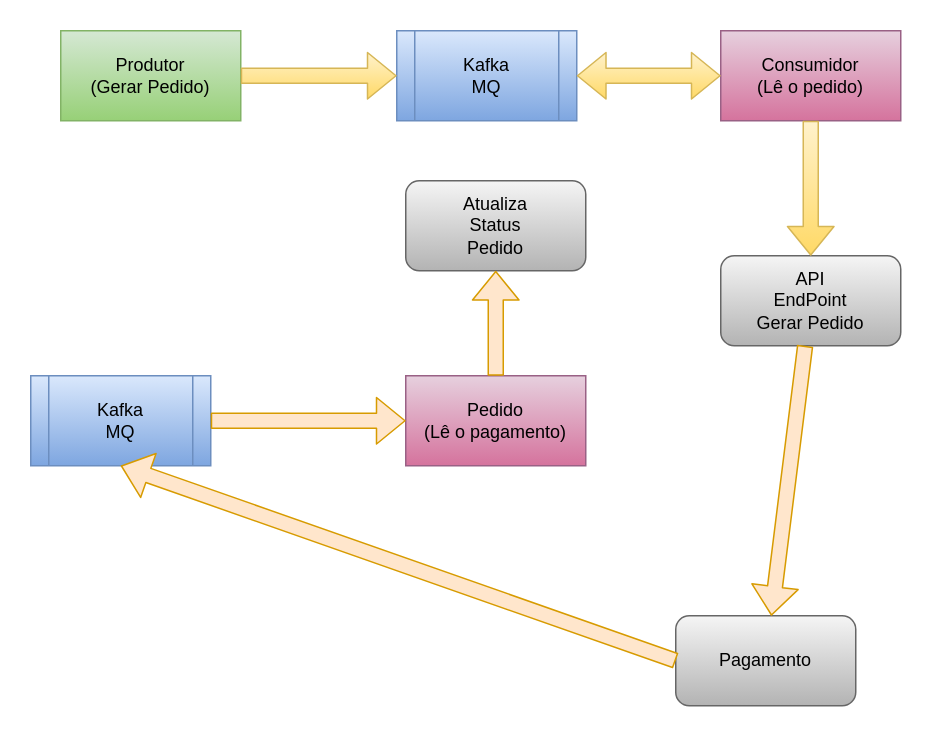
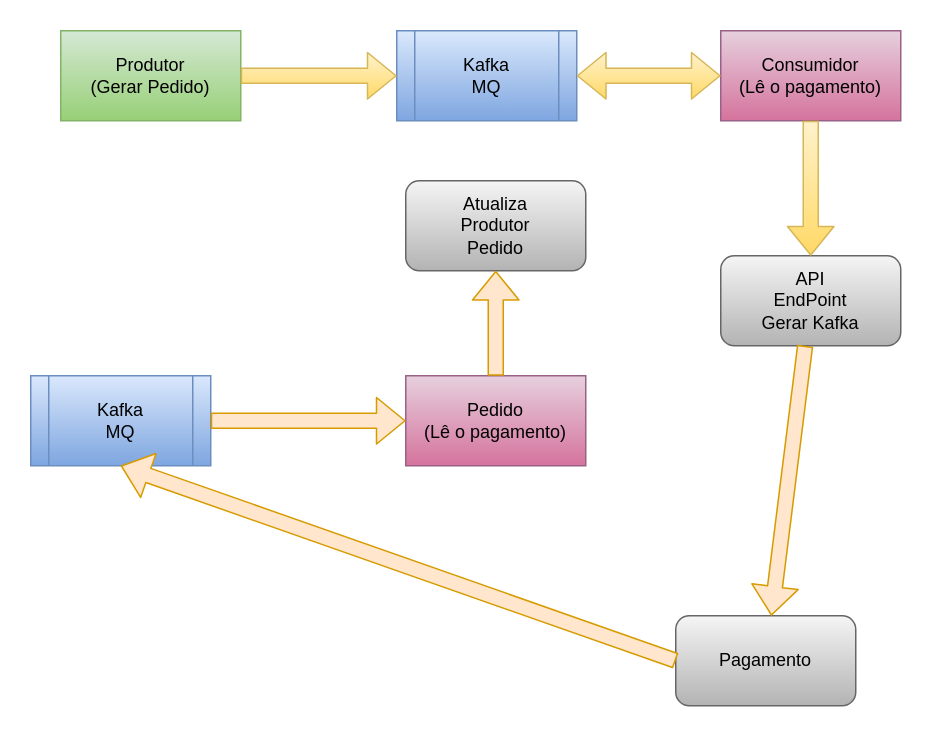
(811, 76) -> (811, 76)
(496, 226) -> (496, 226)
(811, 301) -> (811, 301)
